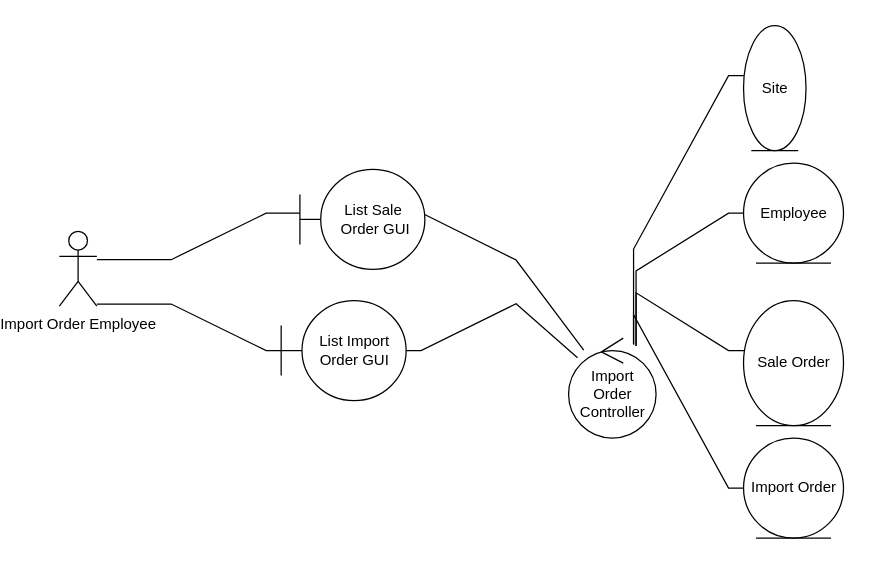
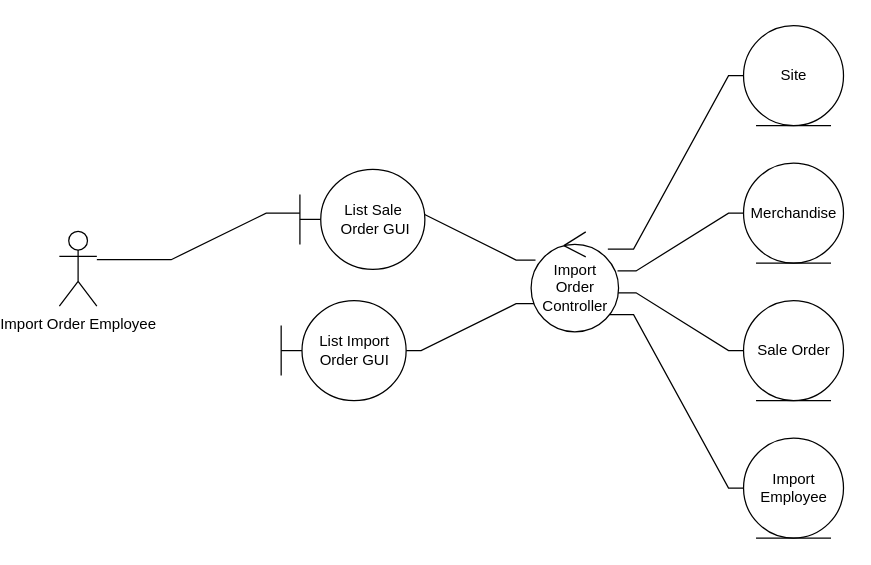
(775, 88) -> (794, 76)
(794, 213) -> (794, 213)
(191, 314) -> none
(794, 363) -> (794, 351)
(613, 388) -> (575, 282)
(794, 488) -> (794, 488)
